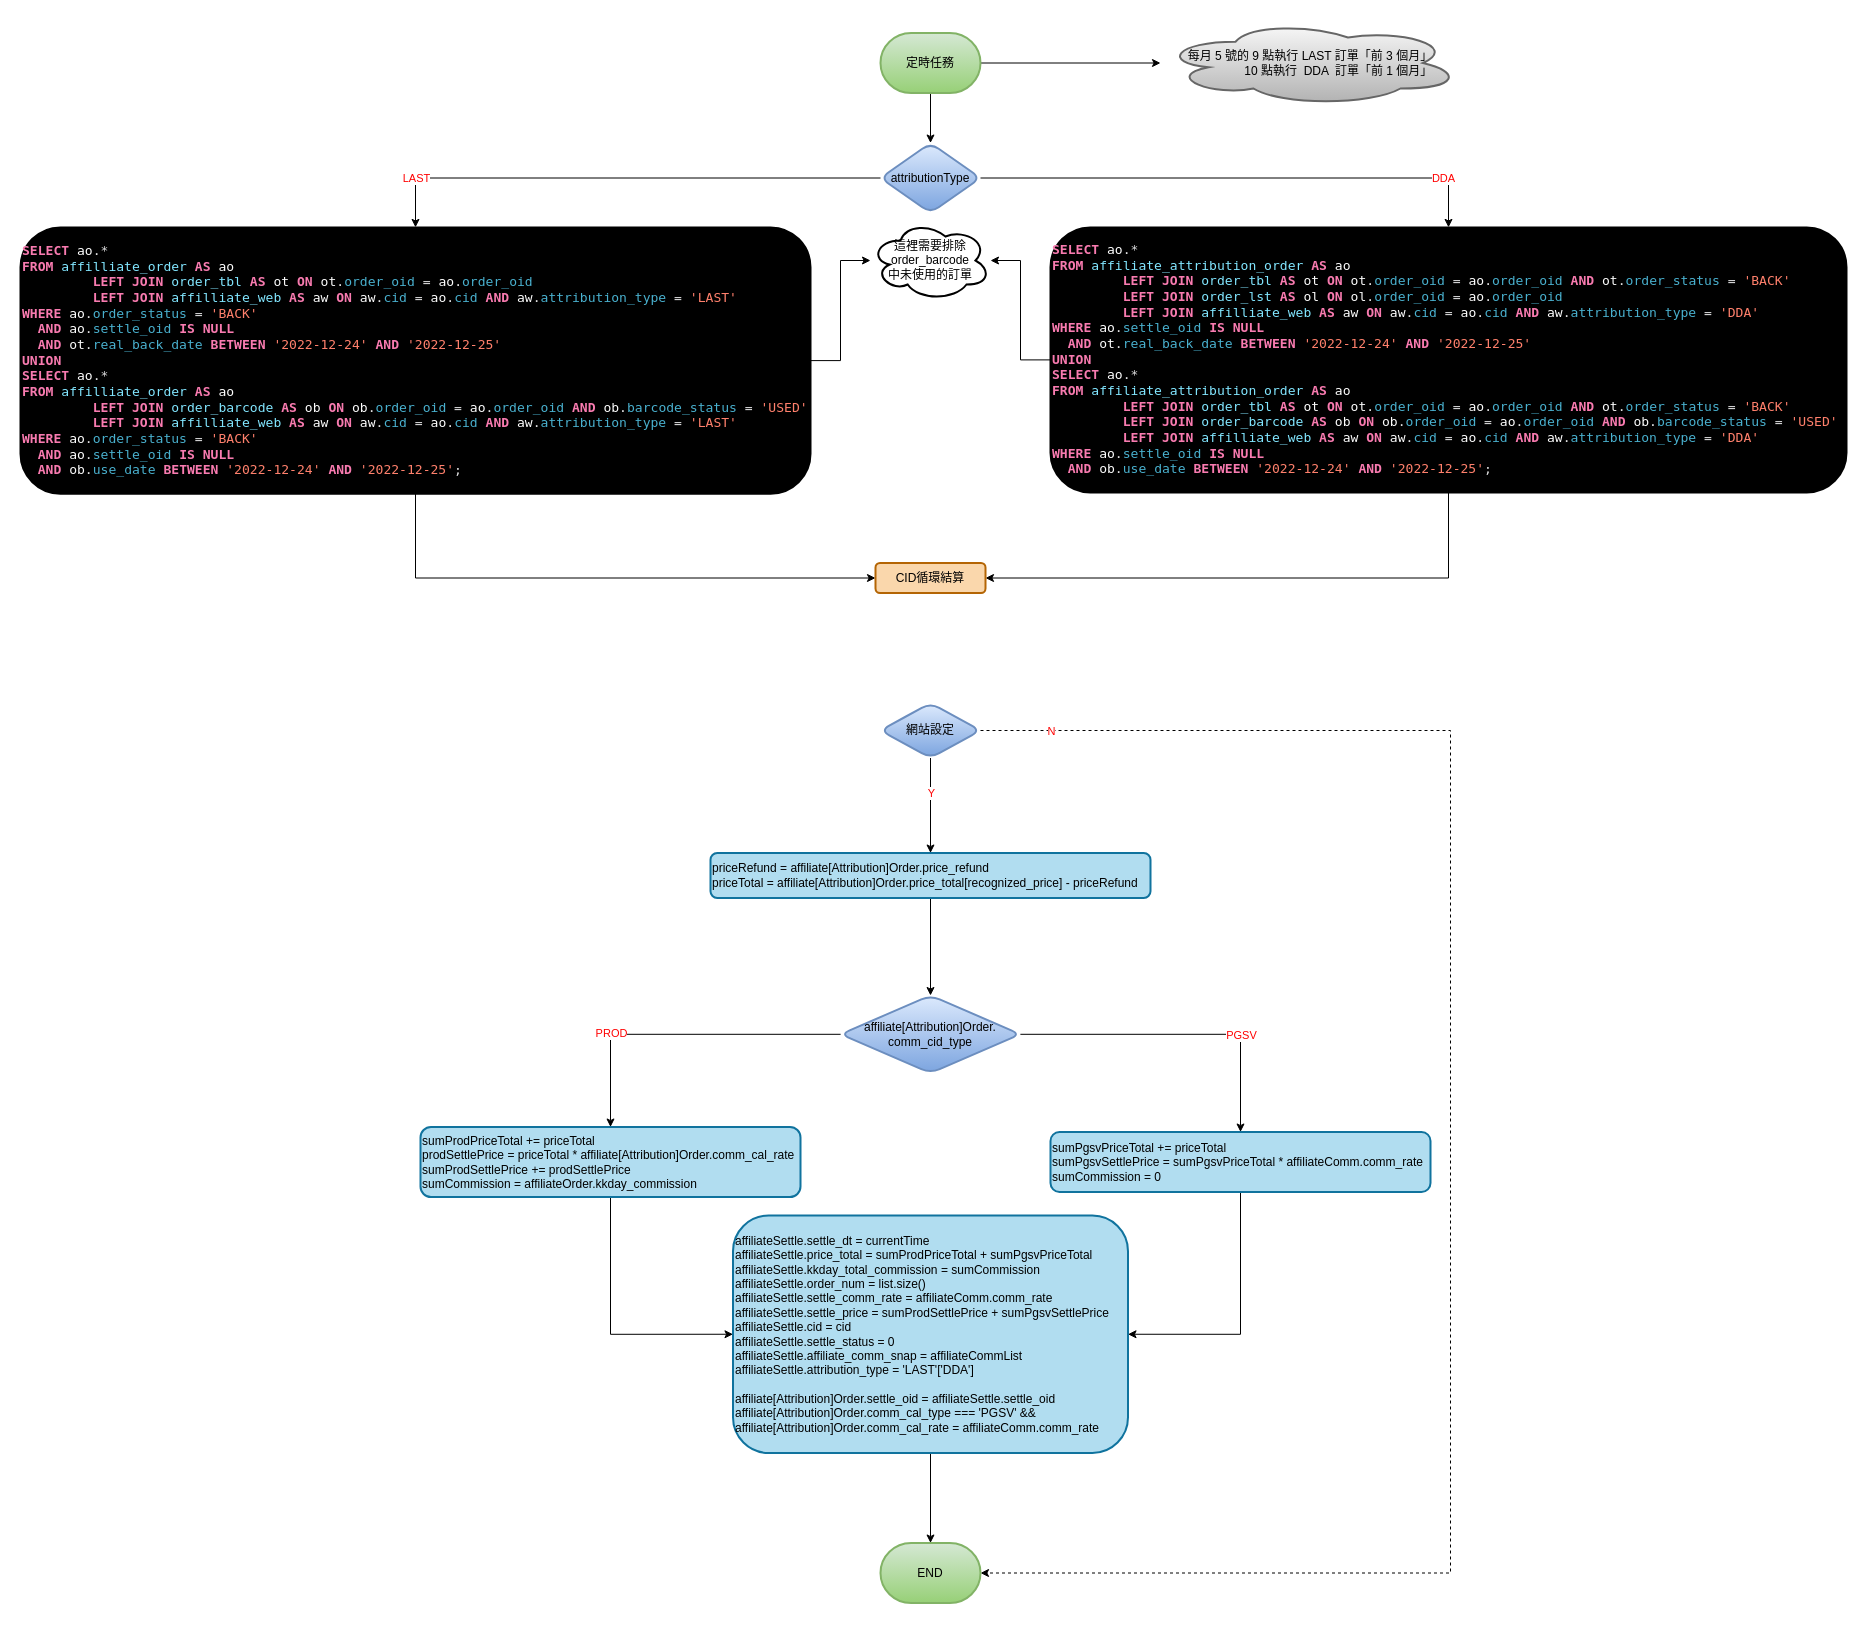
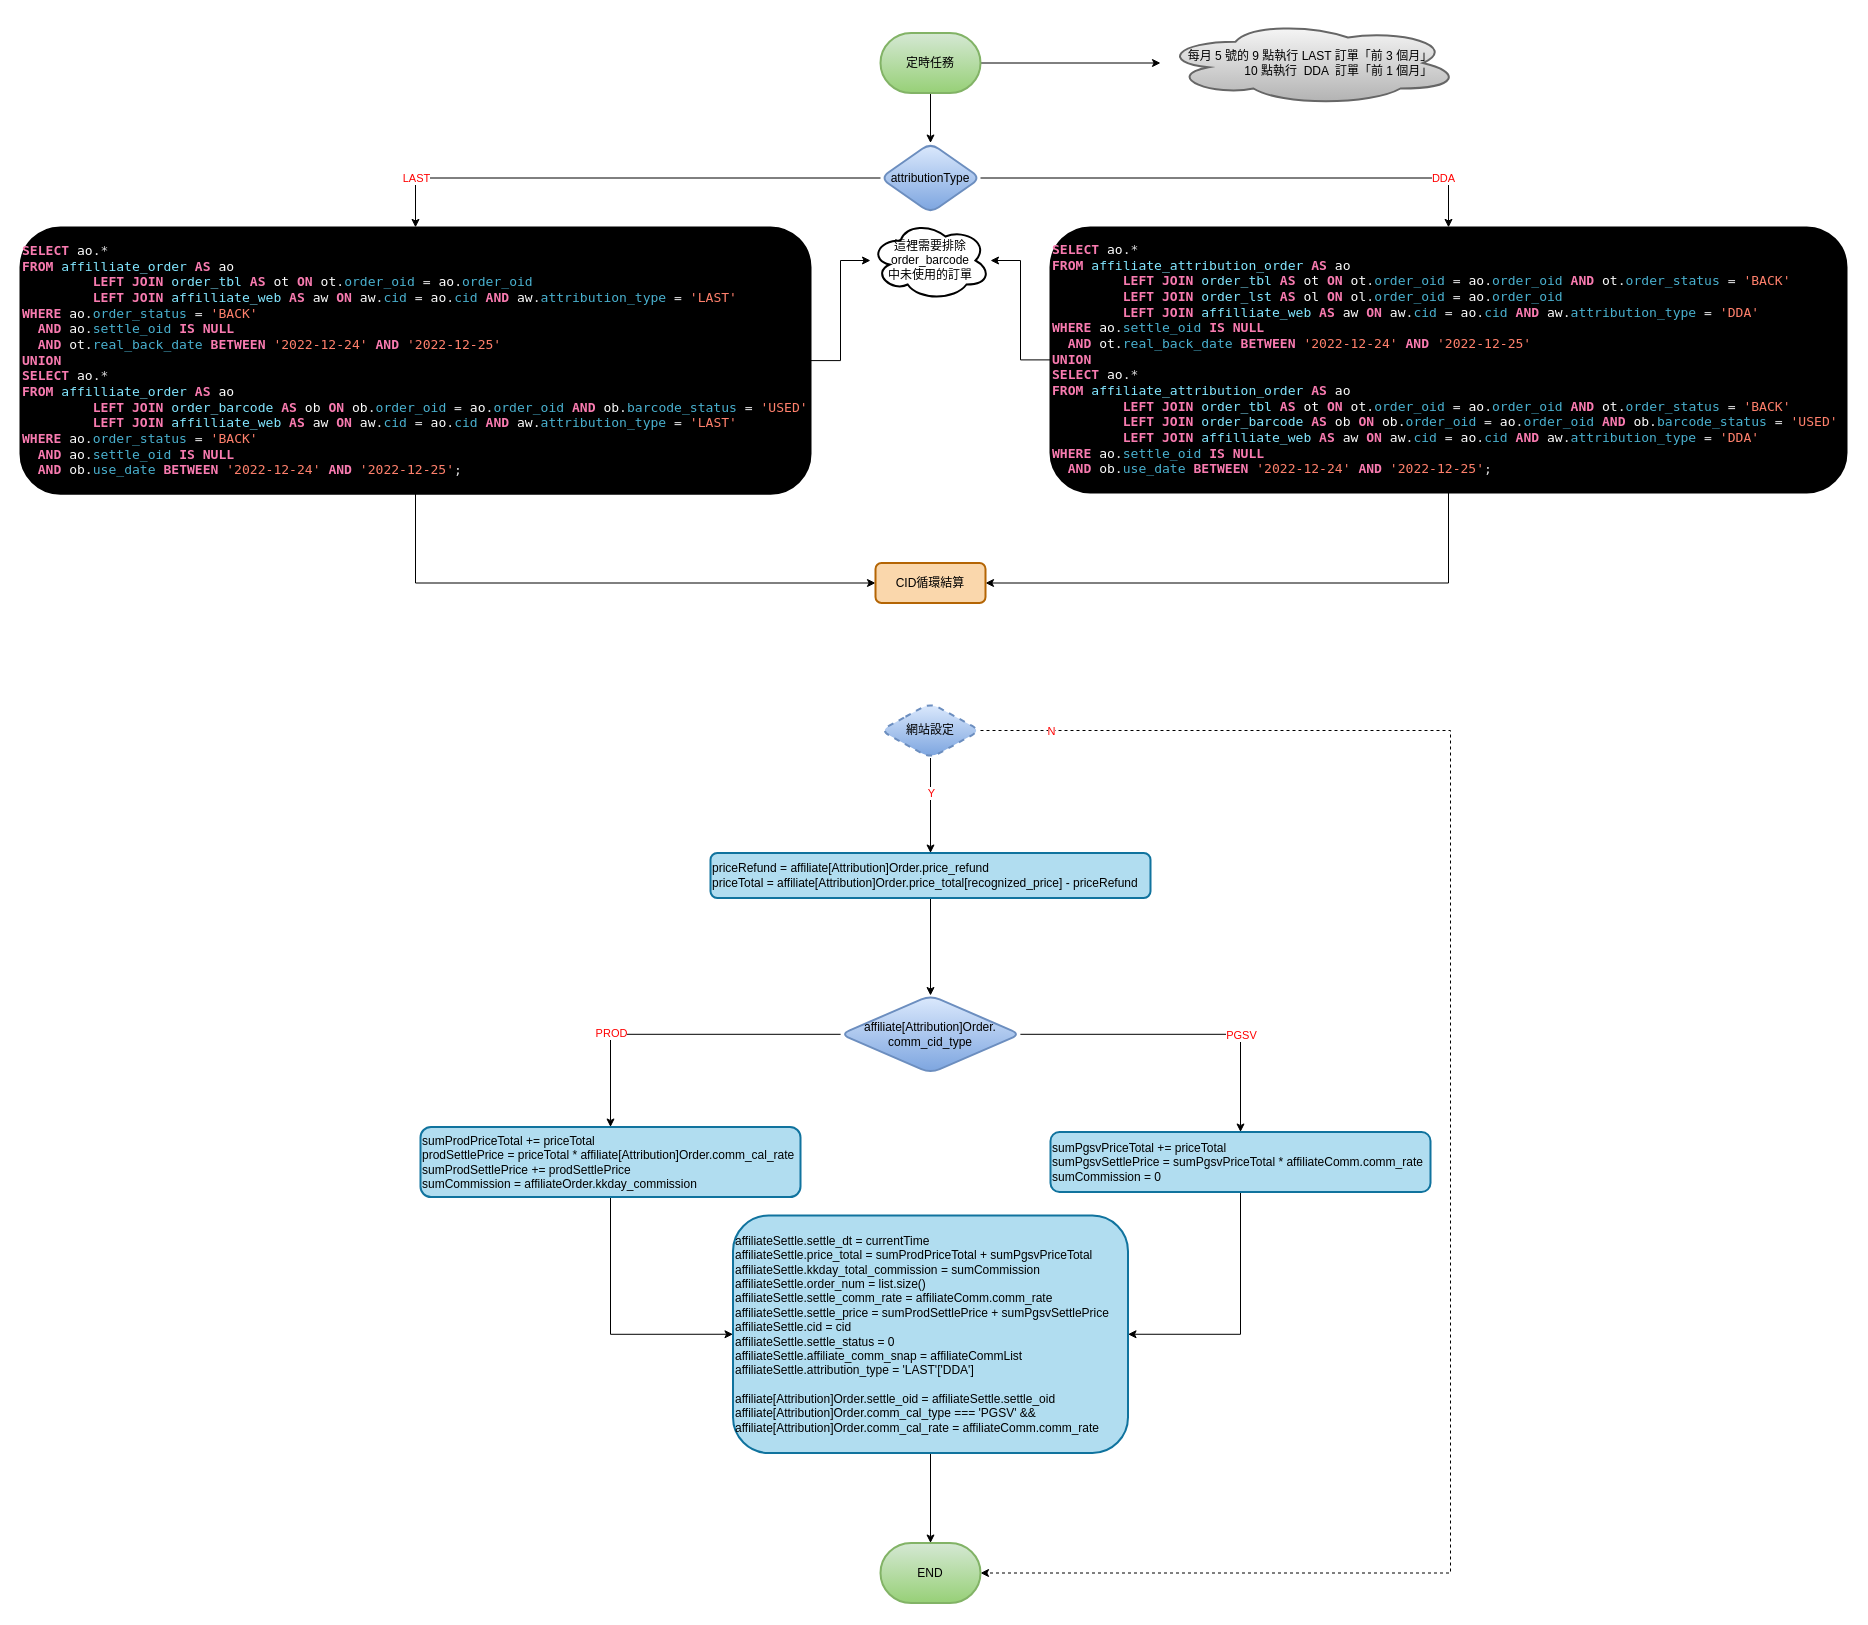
(931, 578) -> (931, 583)
(931, 731) -> (931, 731)
